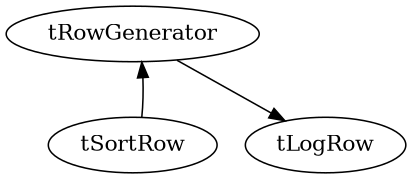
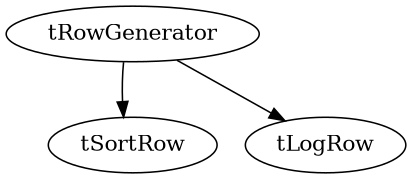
(143, 97) -> (122, 82)
